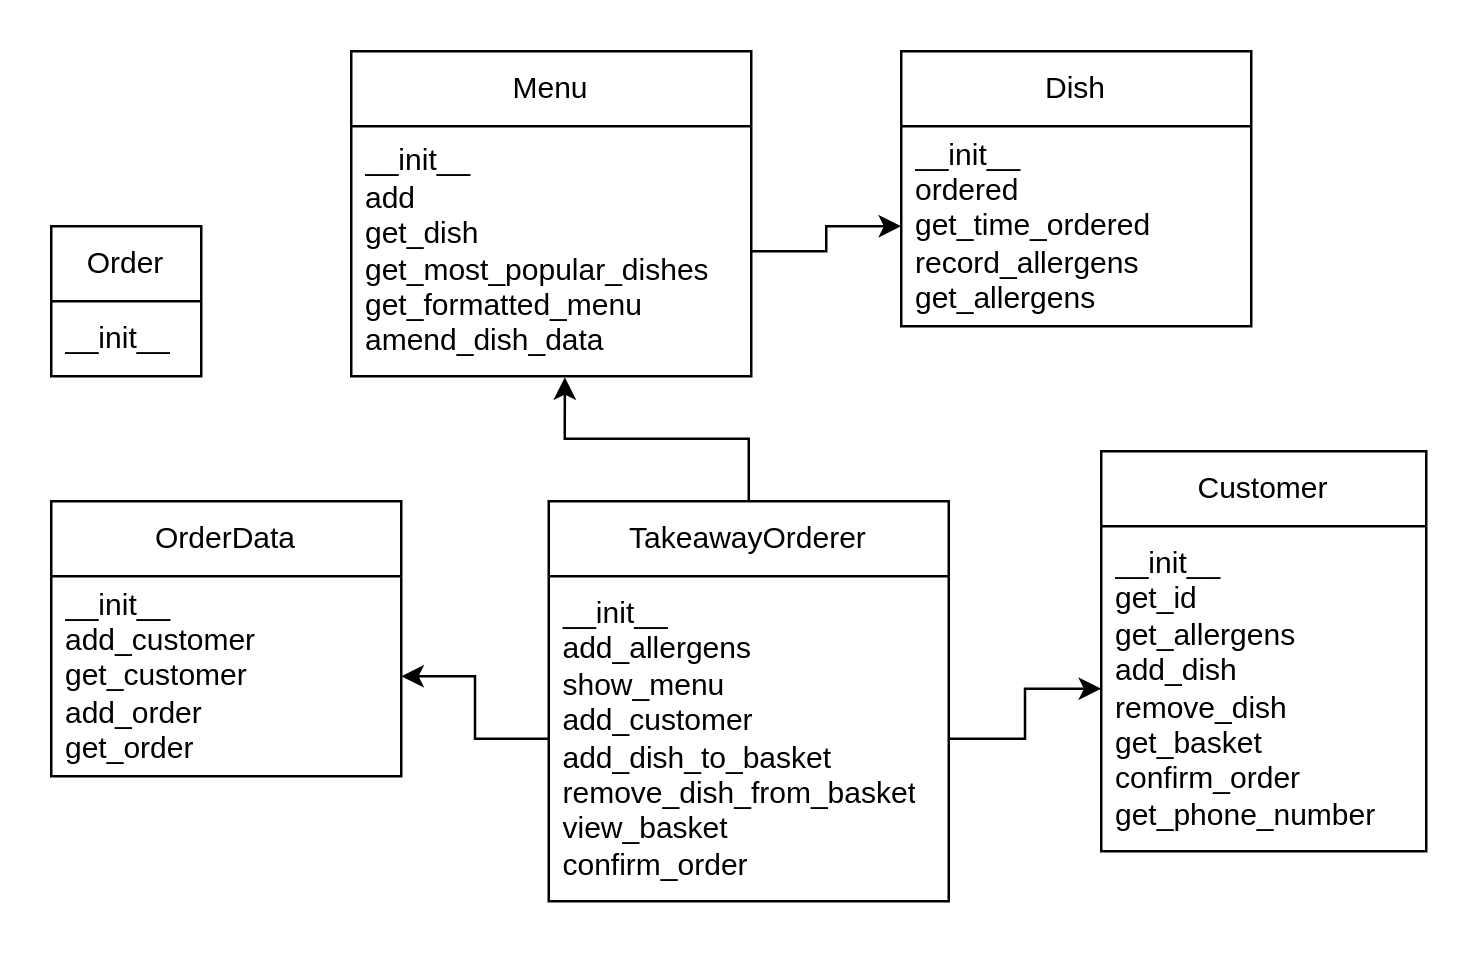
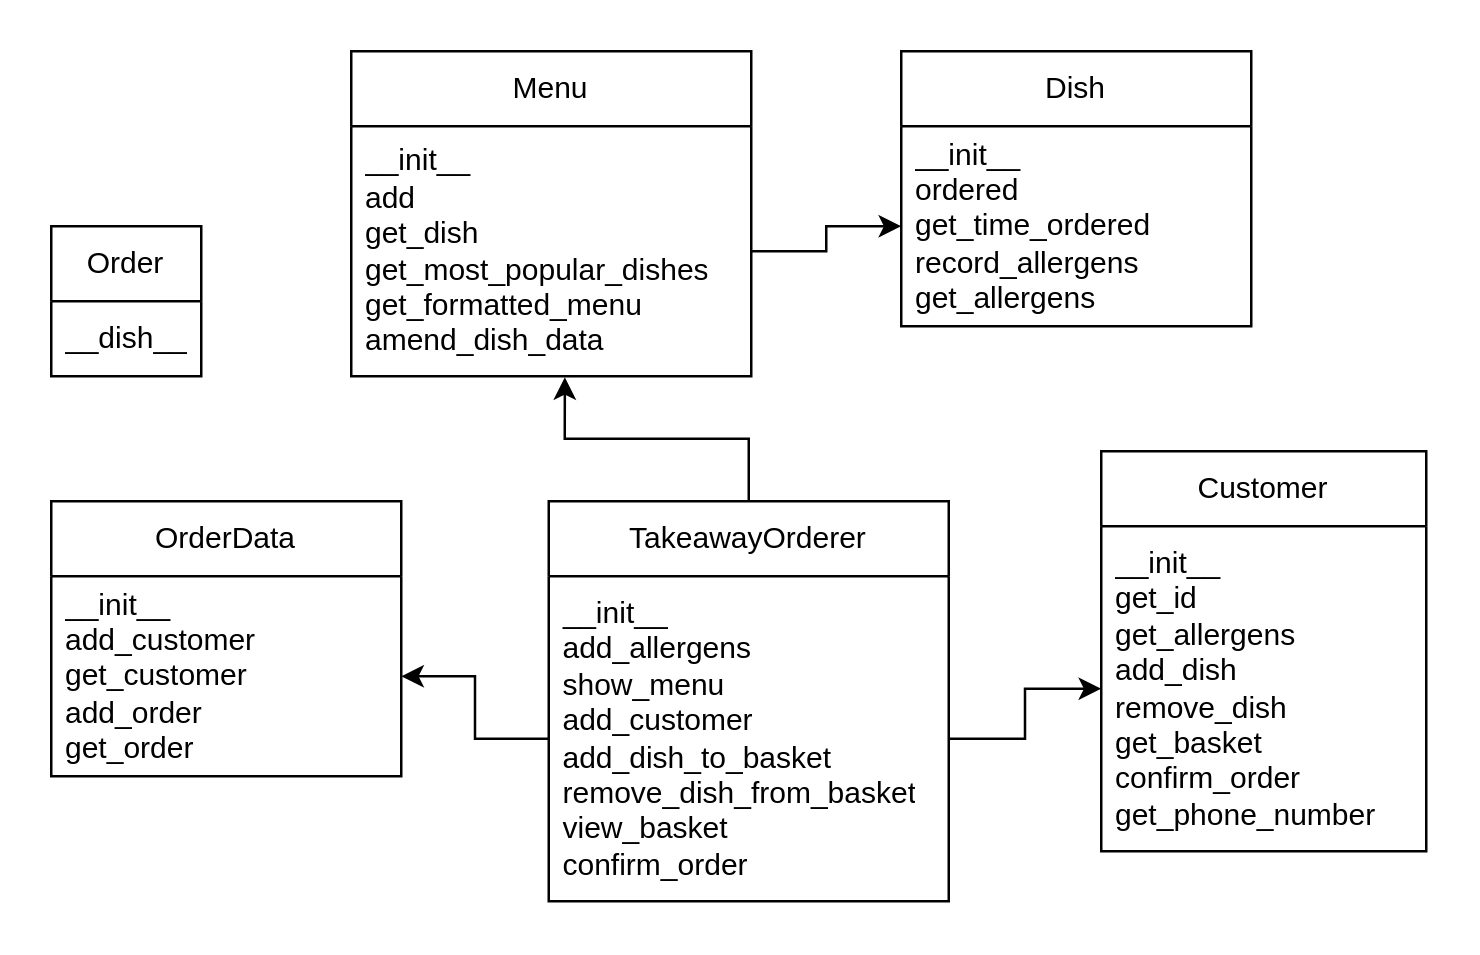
(126, 339) -> (129, 339)
